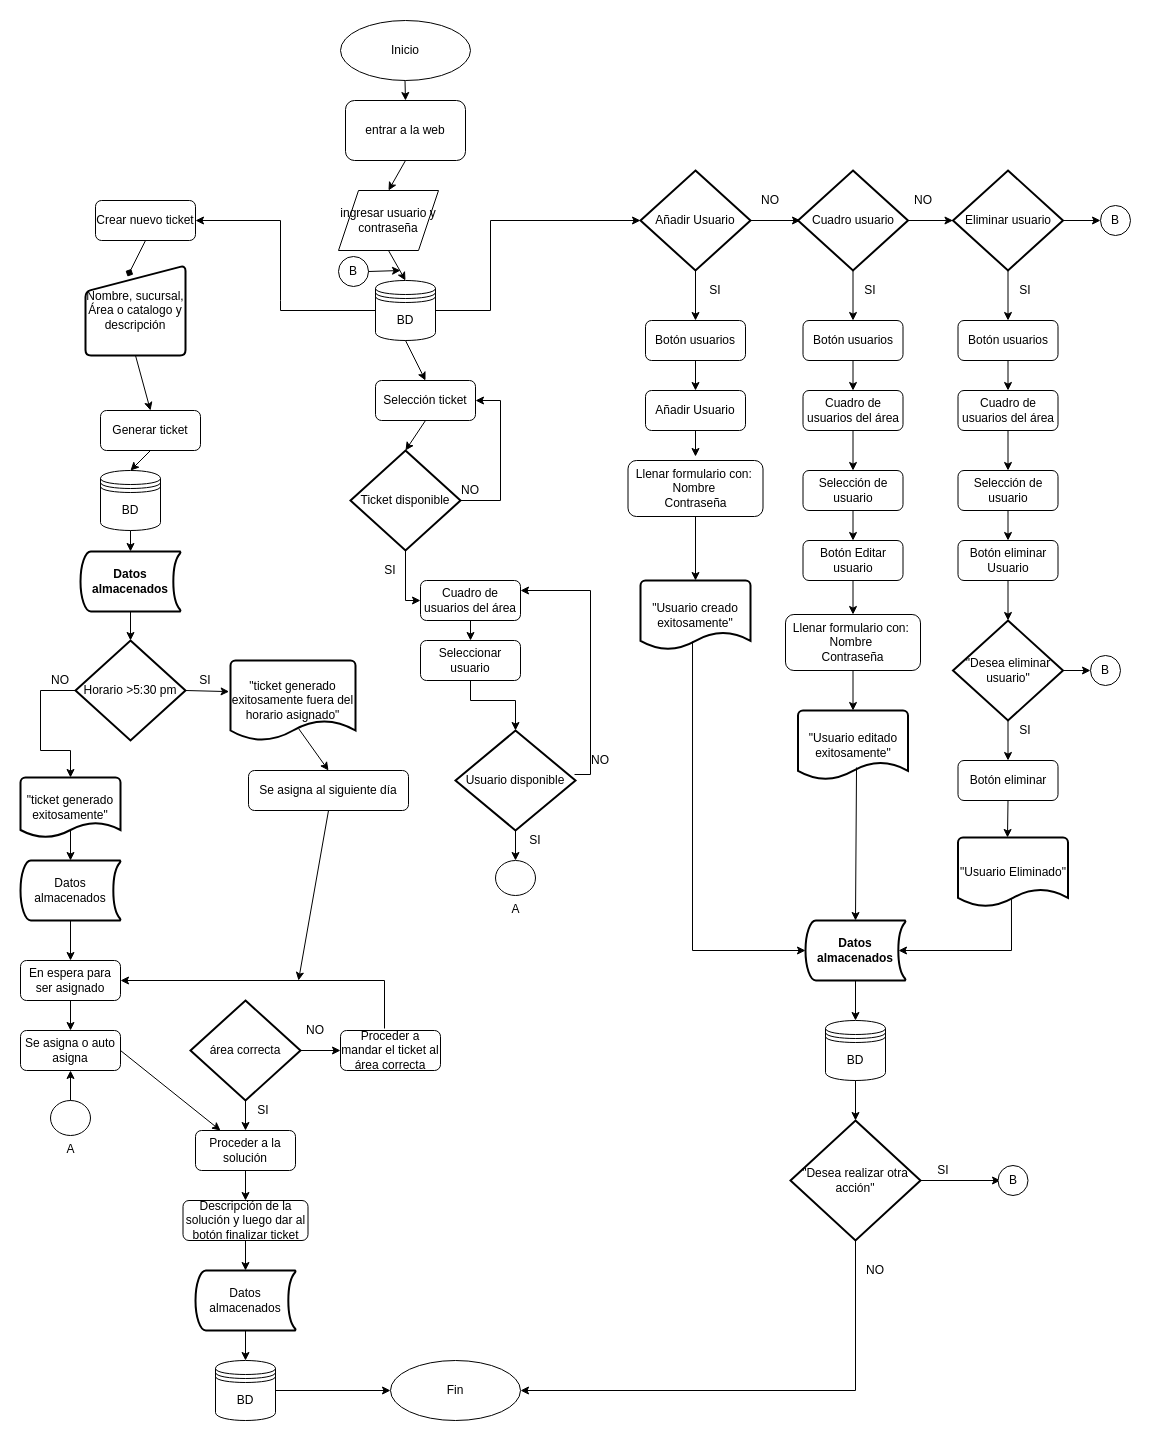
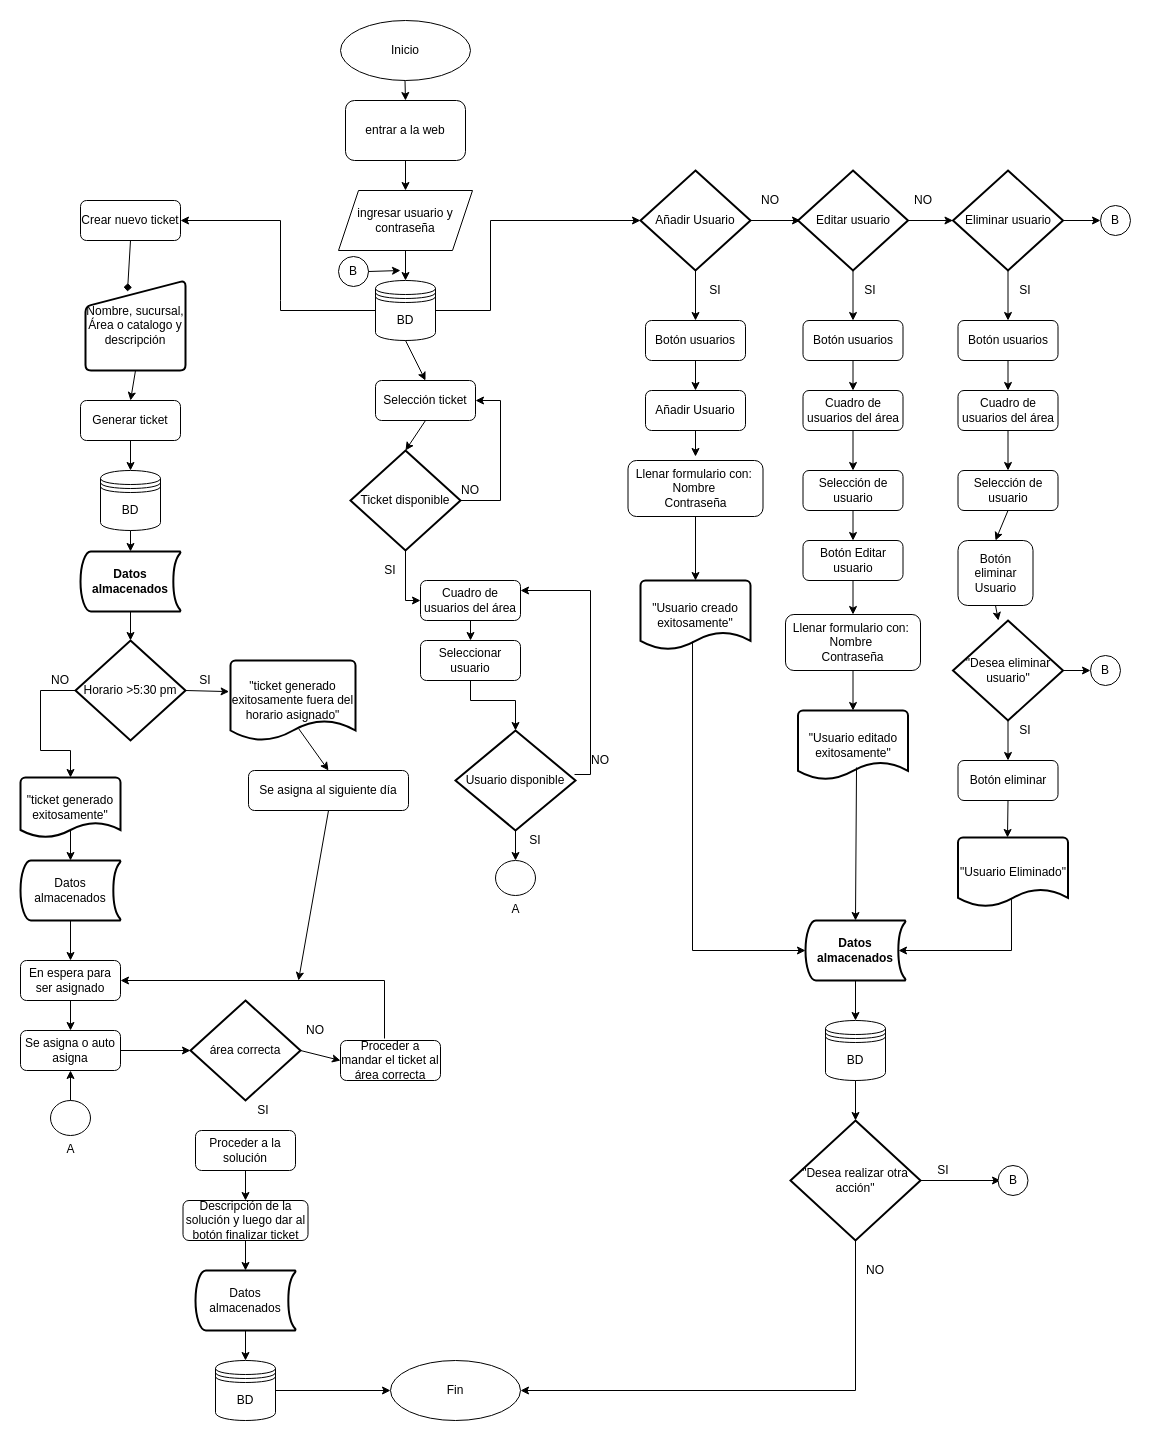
(146, 221) -> (131, 221)
(389, 221) -> (406, 221)
(854, 221) -> (854, 221)
(136, 311) -> (136, 326)
(151, 431) -> (131, 421)
(1008, 561) -> (996, 573)
(391, 1051) -> (391, 1061)
(168, 1088) -> (152, 1051)
(246, 1112) -> none
